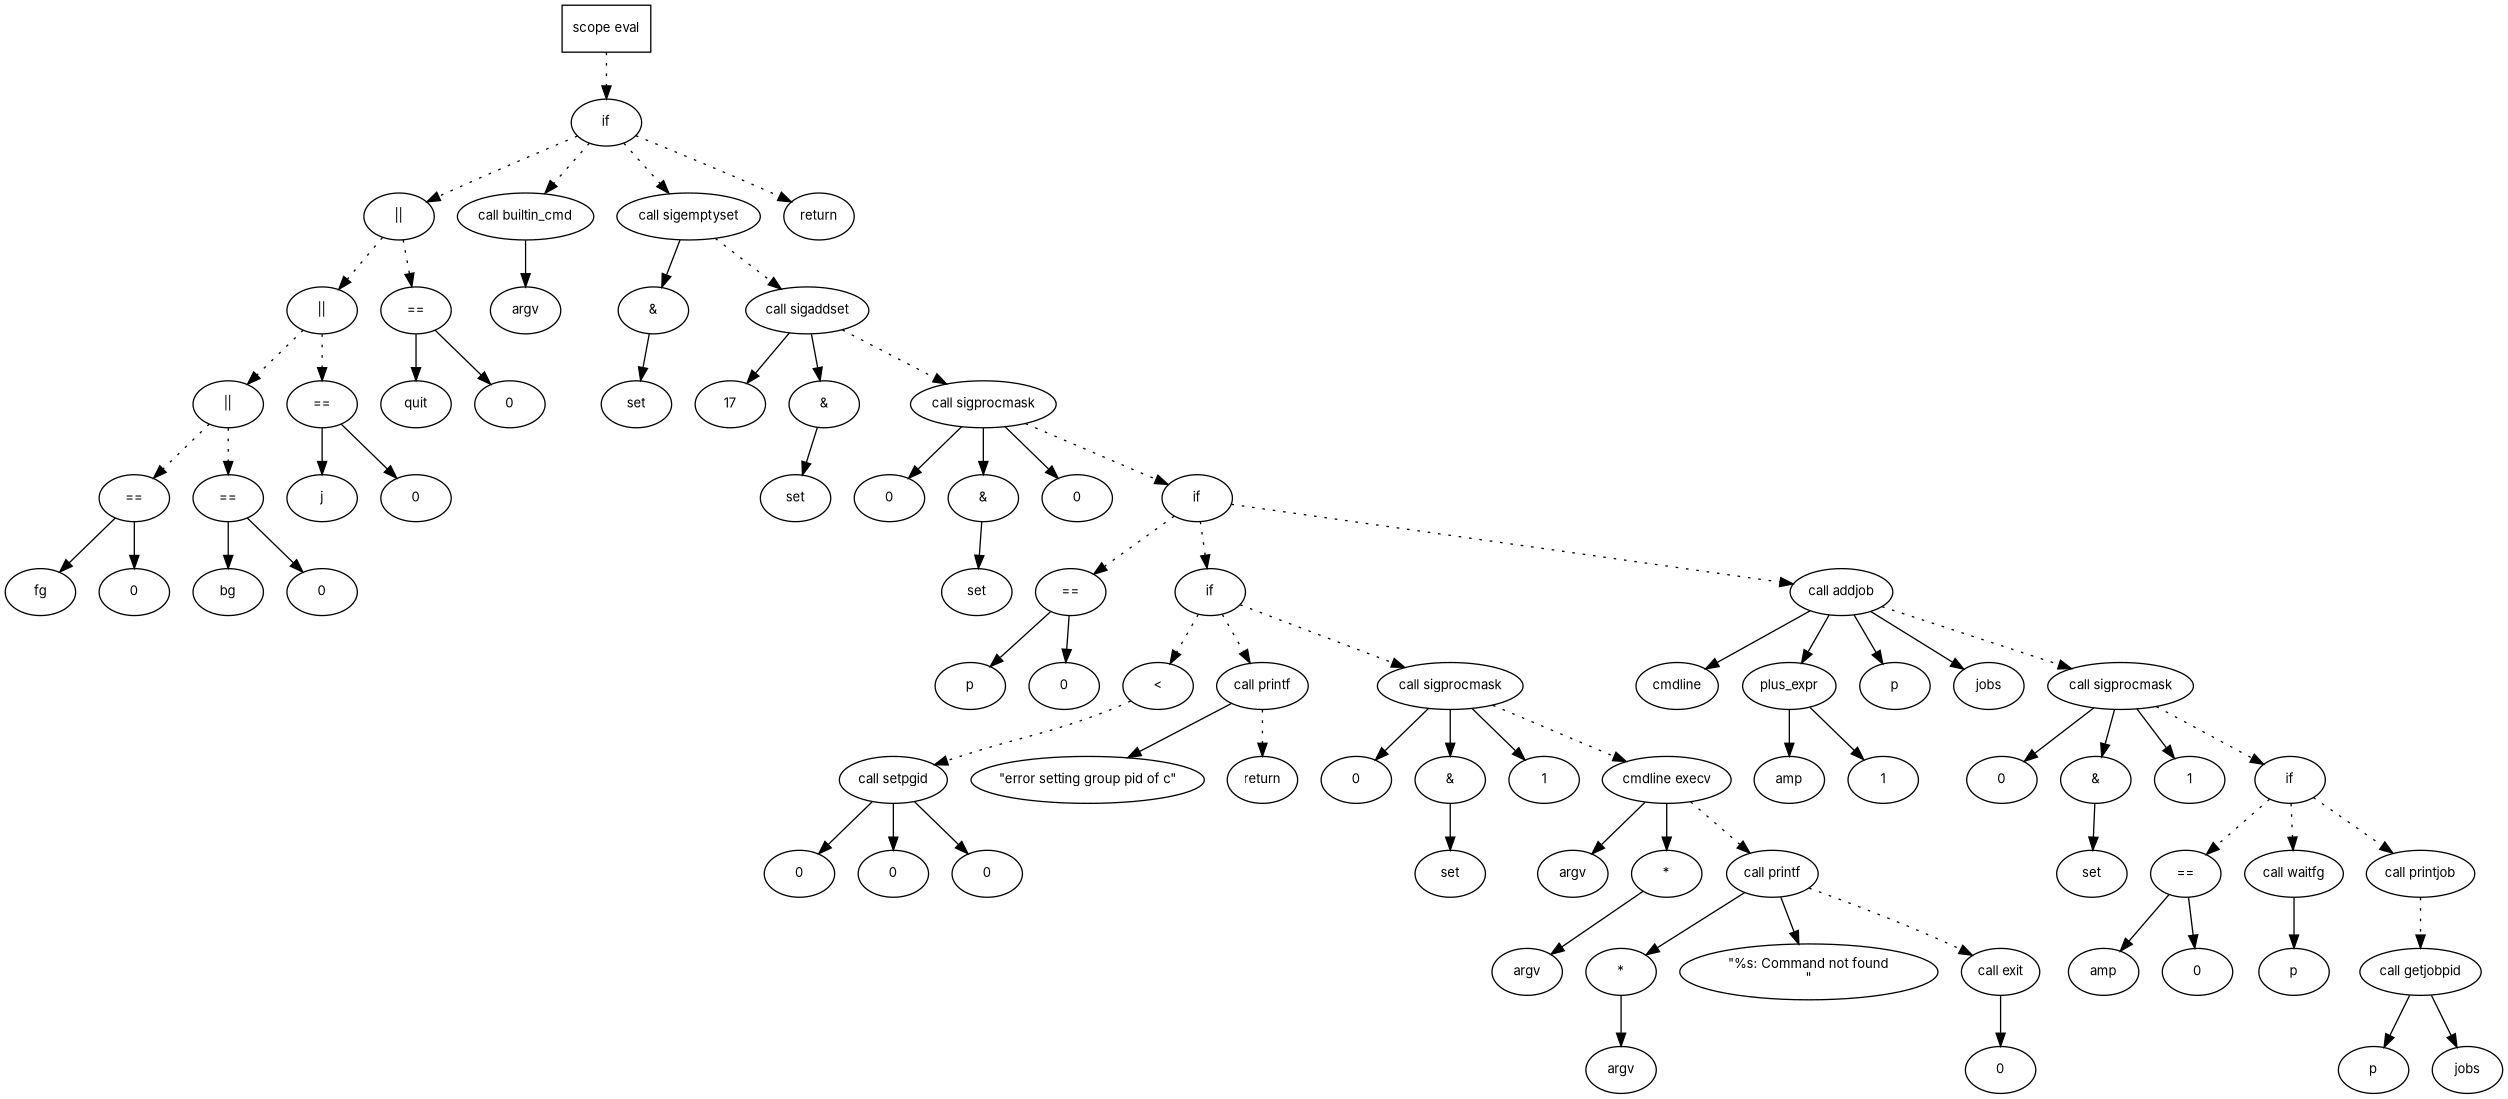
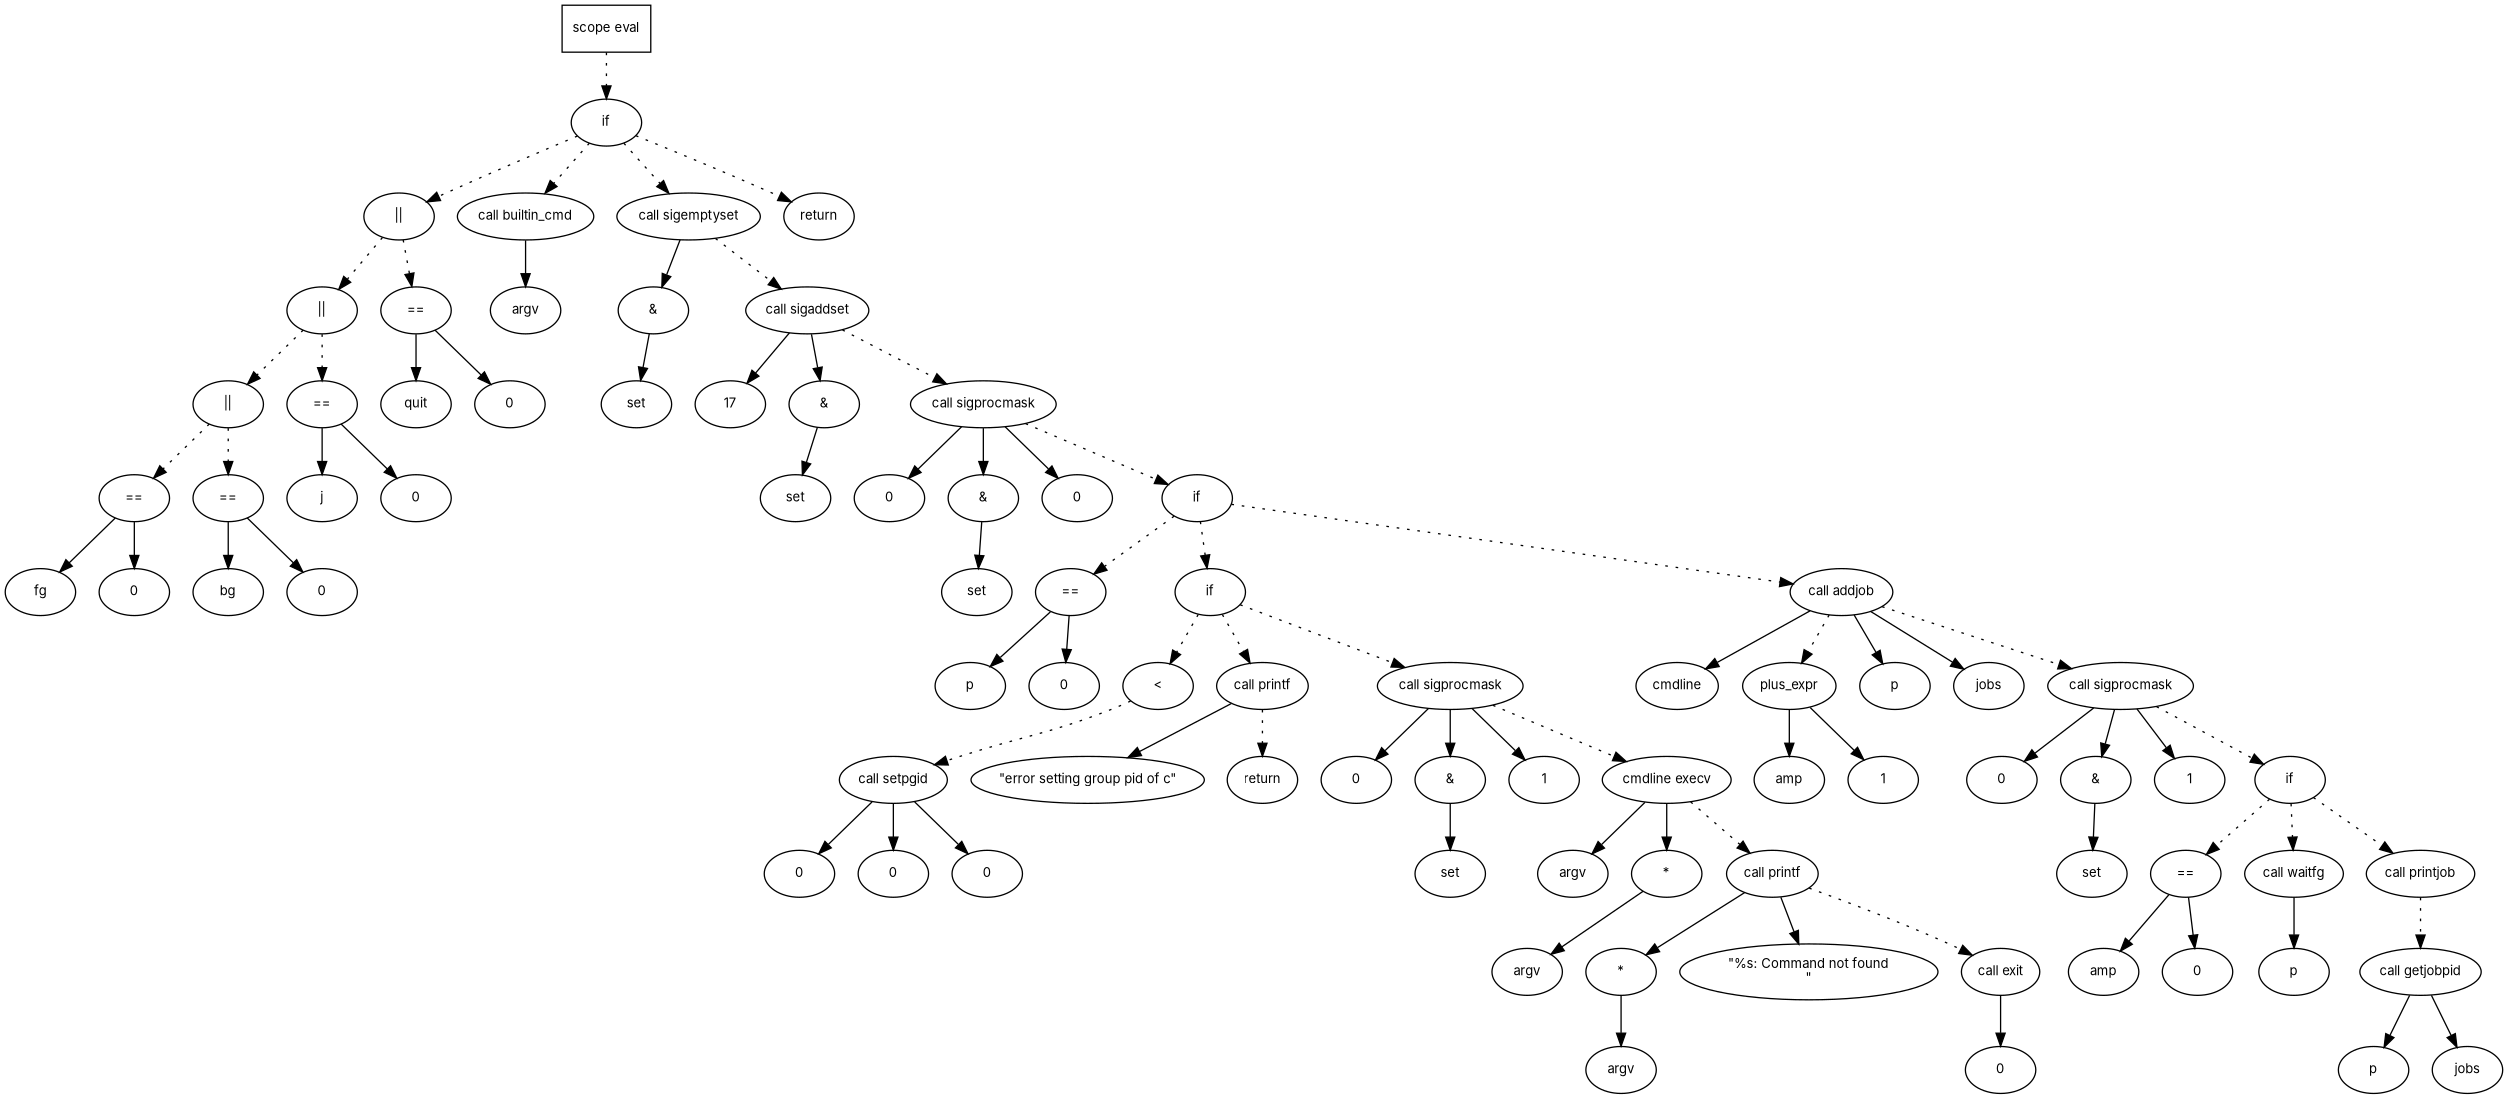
(1819, 633) -> (1819, 633)
